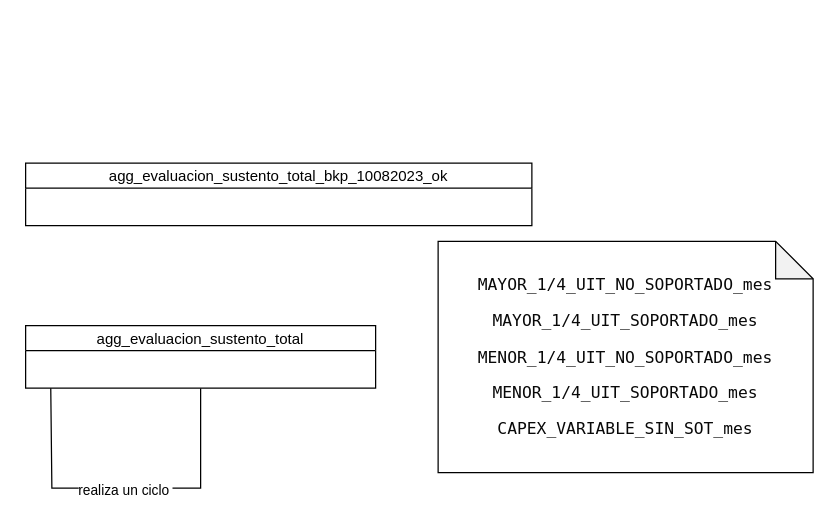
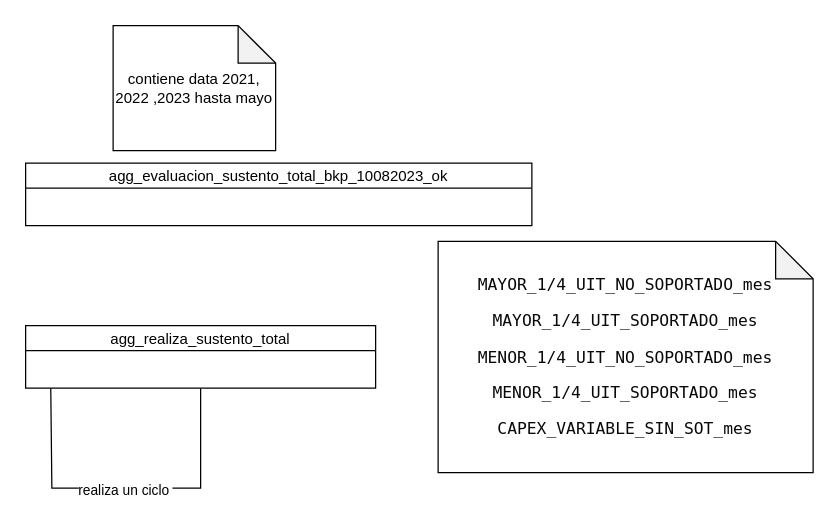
none -> (194, 88)
(200, 339) -> (200, 339)
